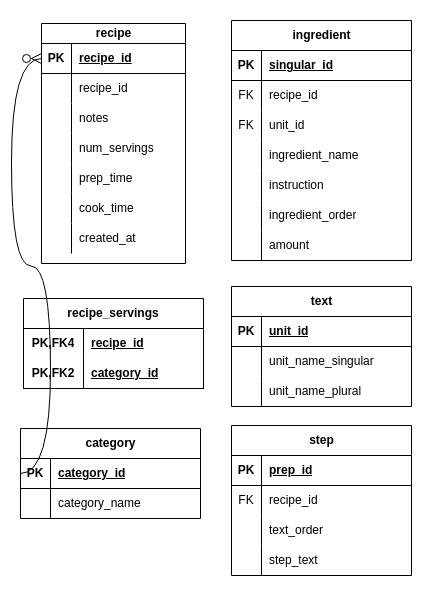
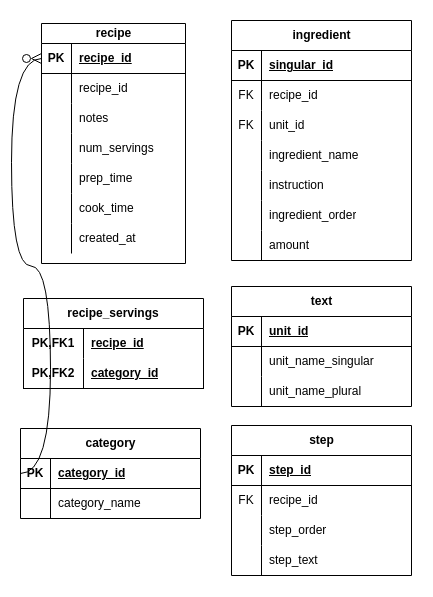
(54, 344) -> (54, 344)
(291, 471) -> (291, 471)
(303, 531) -> (303, 531)
